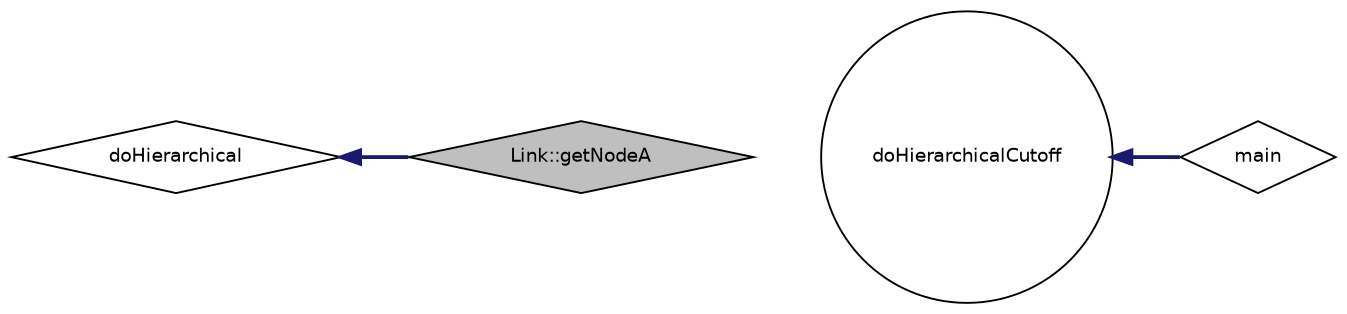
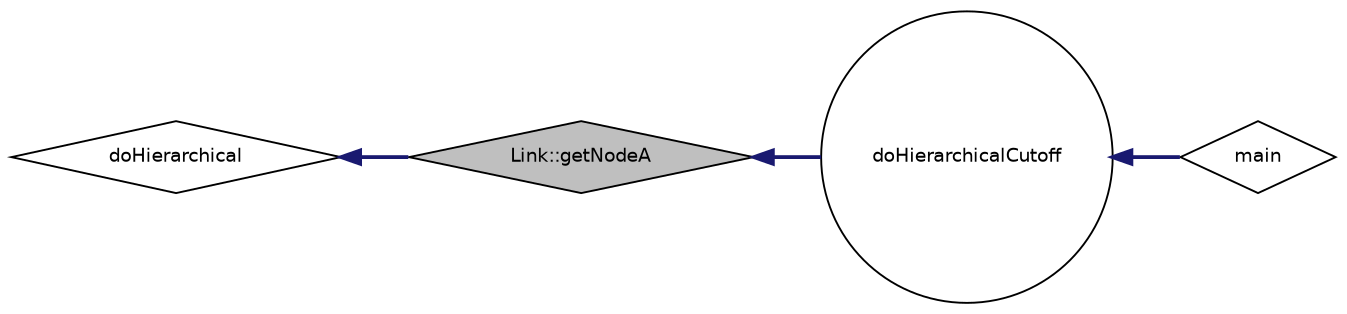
none -> (797, 157)
